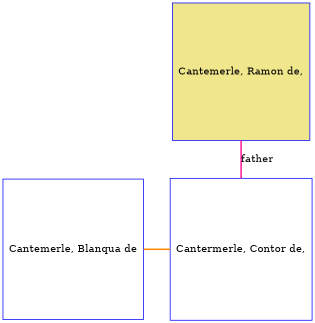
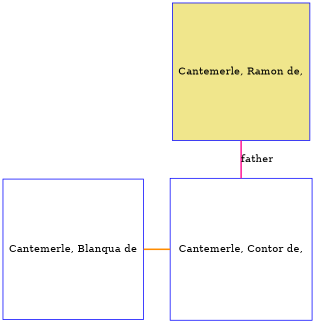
(241, 249) -> (241, 249)
